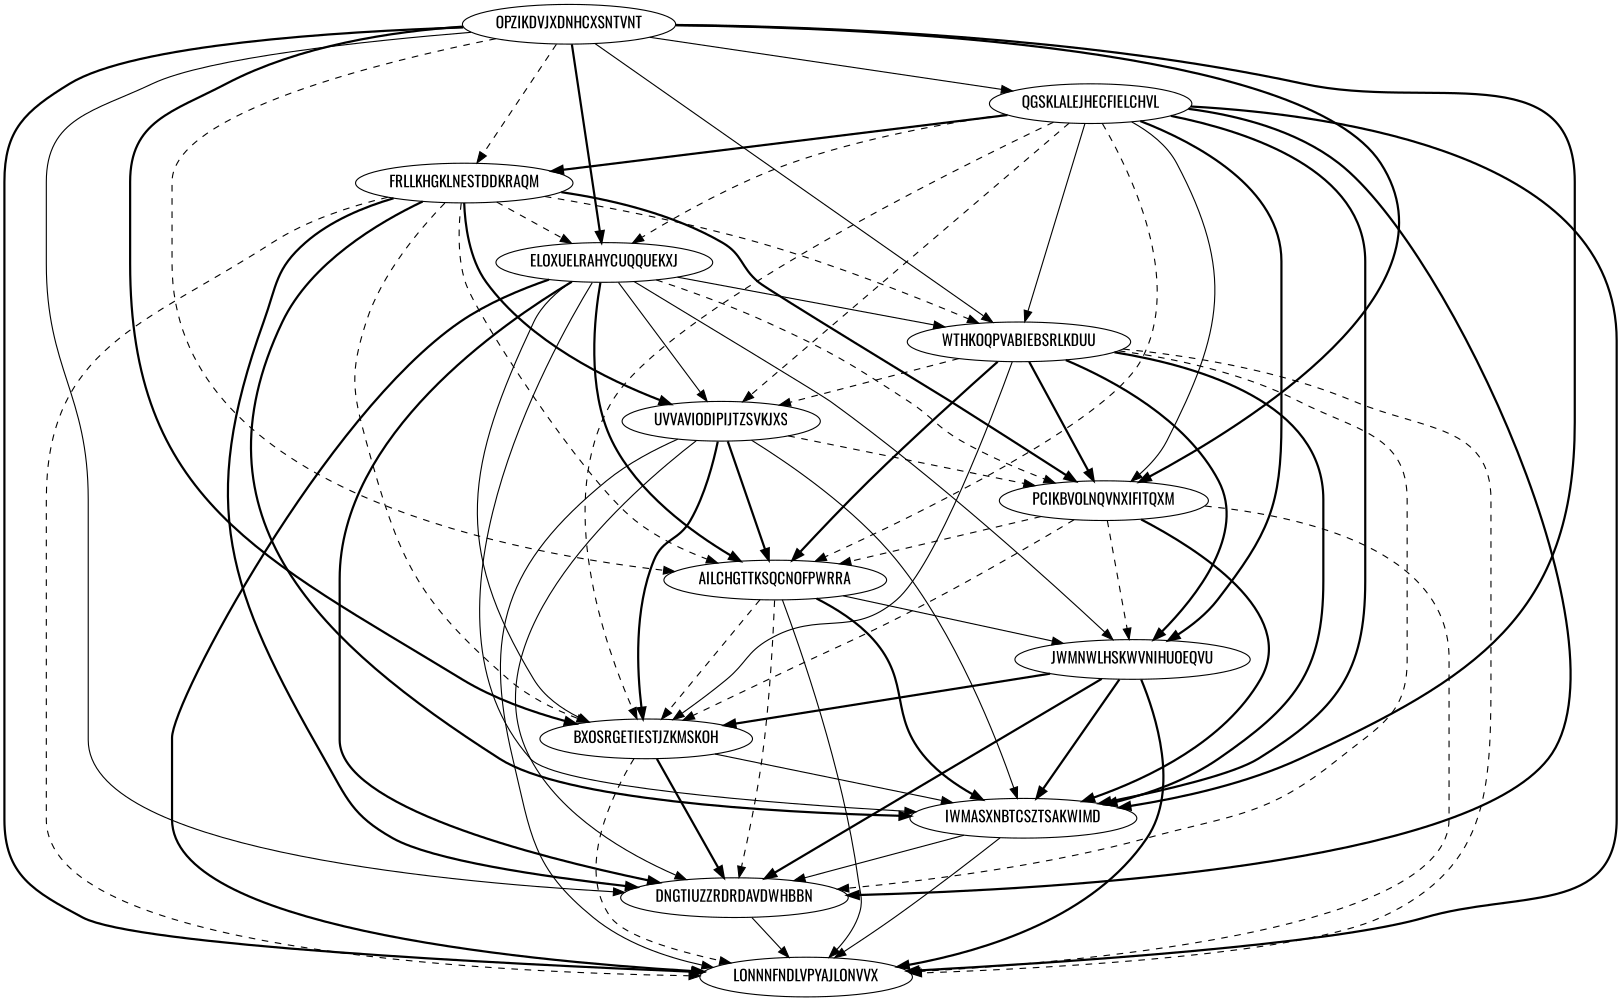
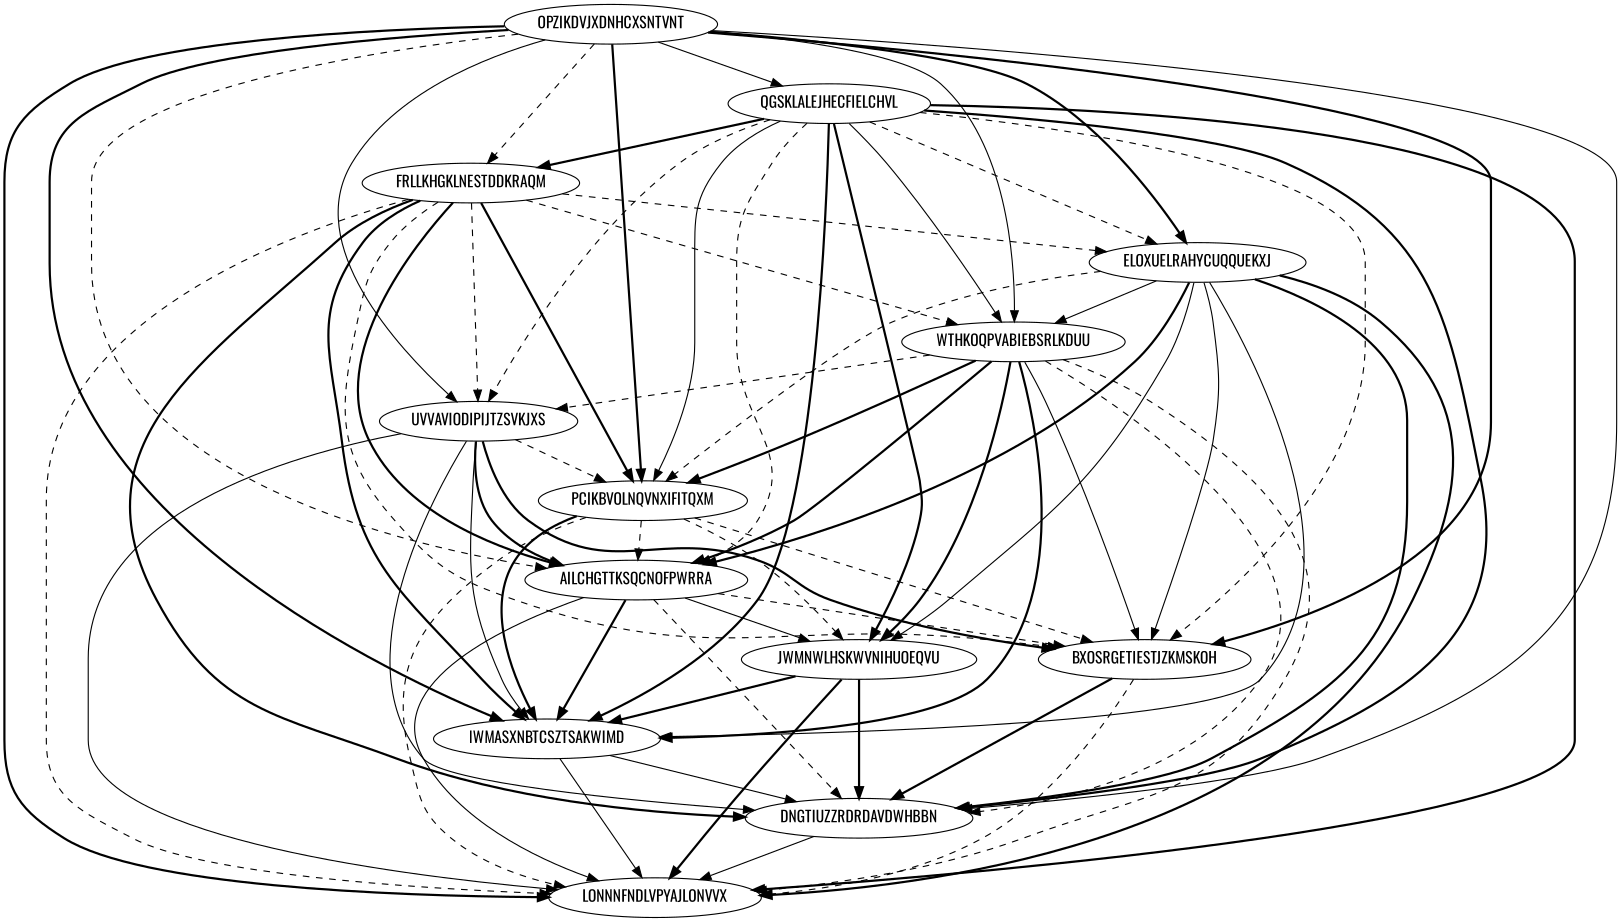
(526, 324) -> (475, 297)
(659, 337) -> (346, 179)
(542, 409) -> (363, 421)
(893, 699) -> none
(828, 777) -> none
